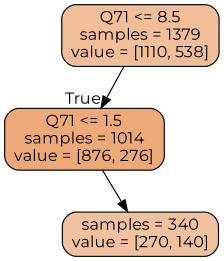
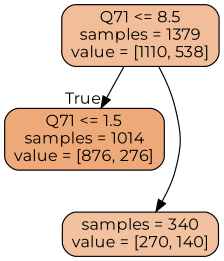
(112, 186) -> (180, 134)
